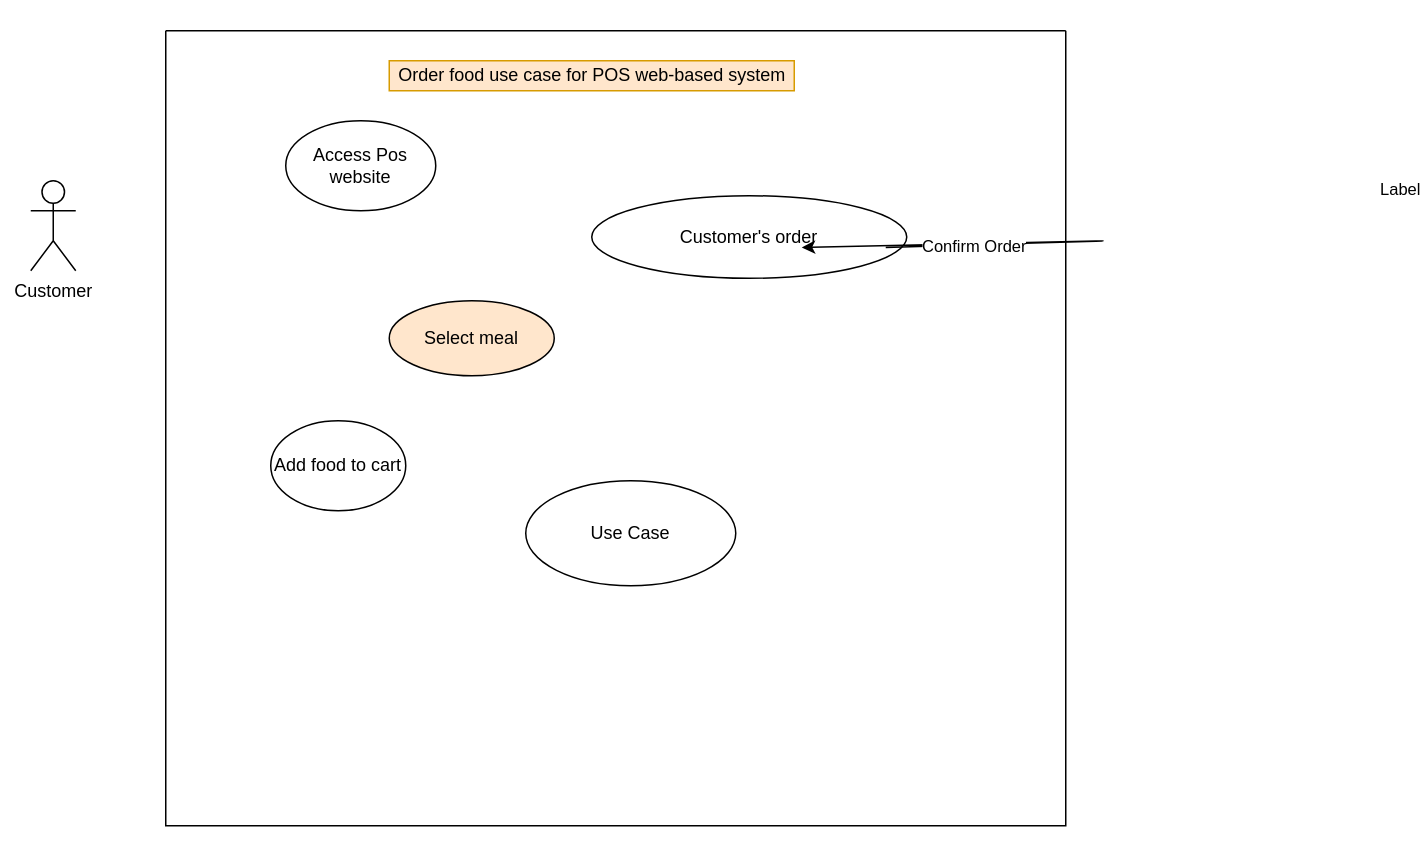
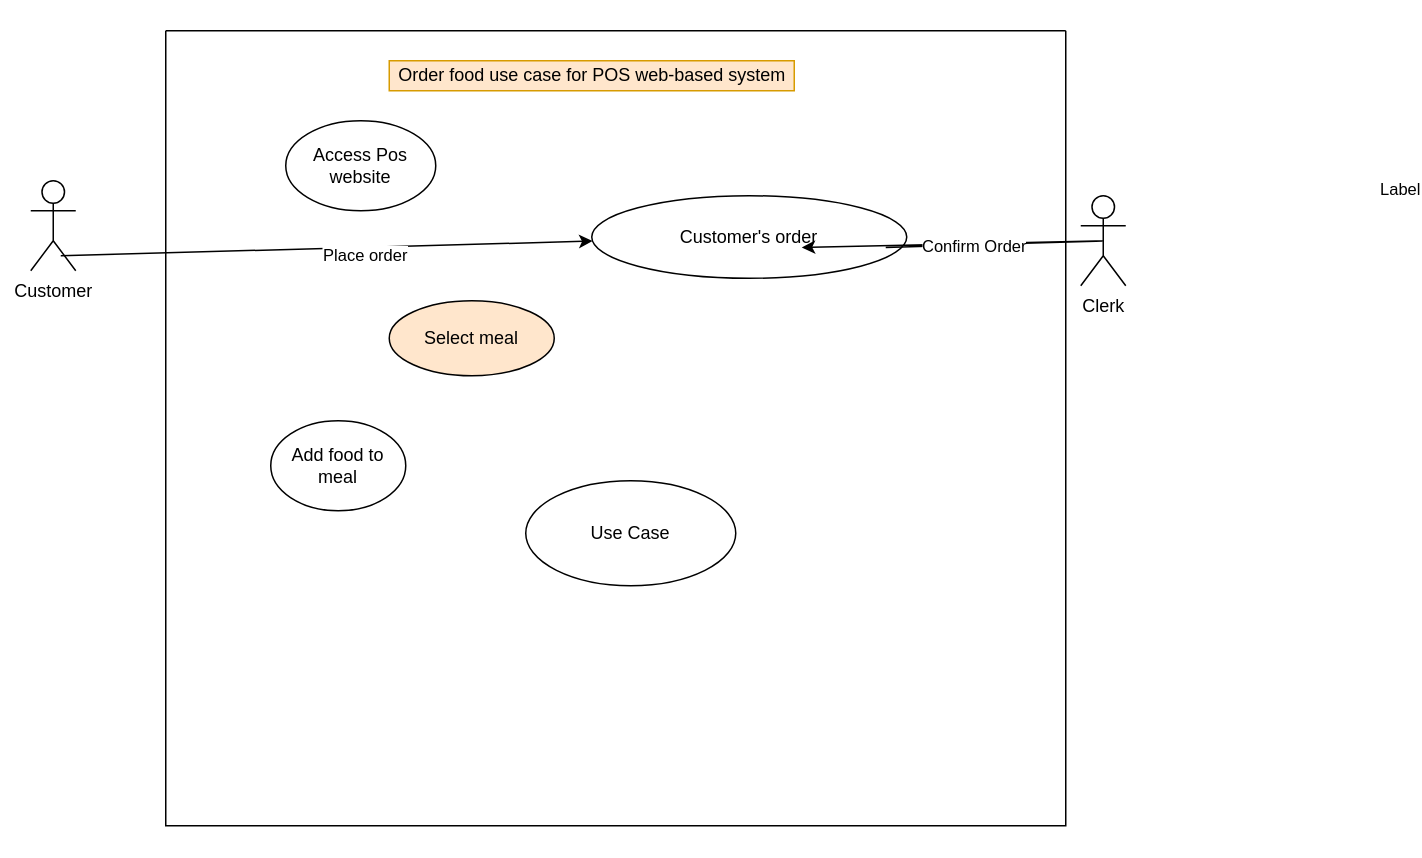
none -> (1103, 241)
none -> (199, 252)
(338, 466) -> (338, 466)
